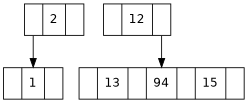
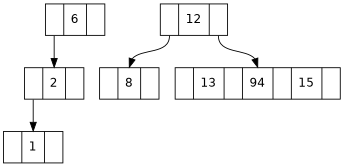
none -> (75, 20)
none -> (129, 83)
